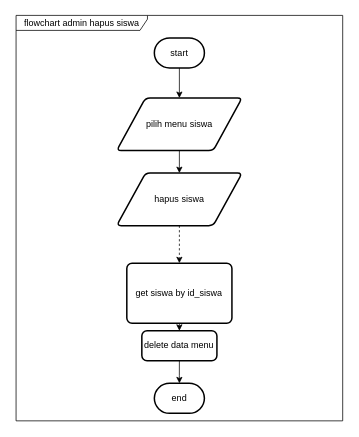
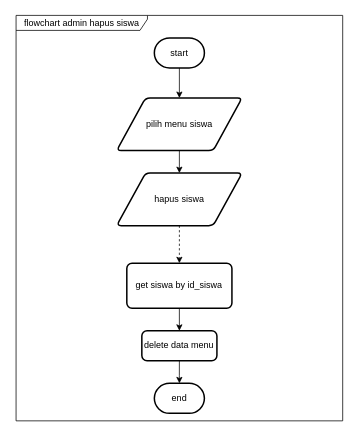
(179, 293) -> (179, 285)
